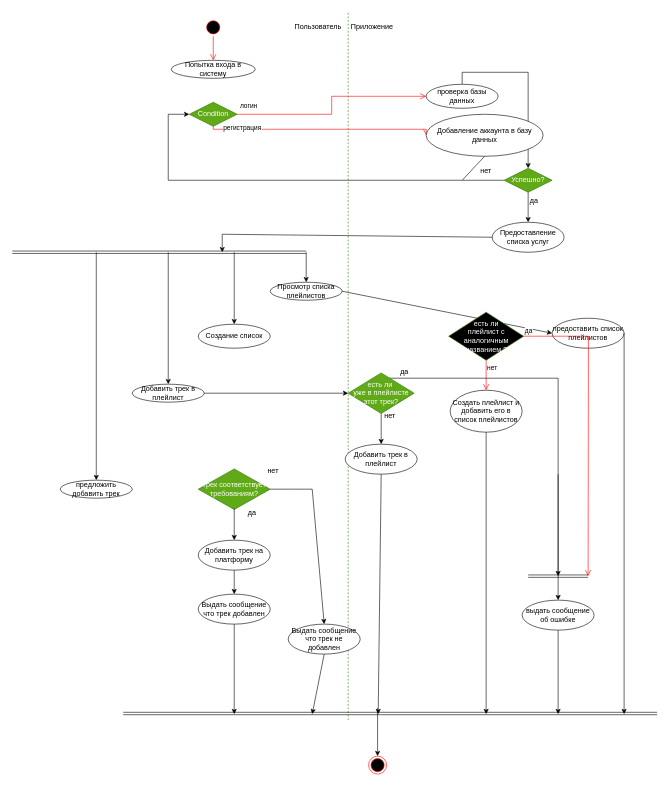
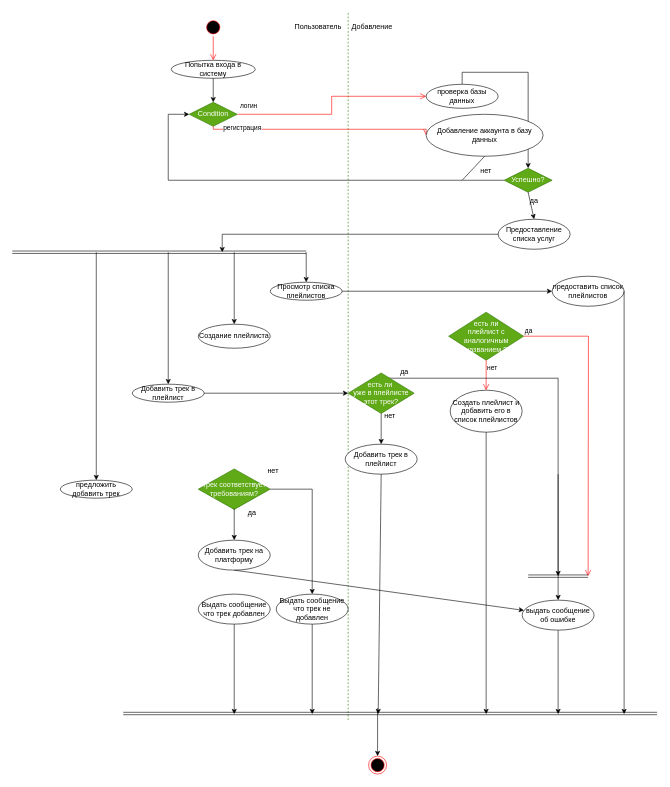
(372, 27) -> (372, 27)
none -> (213, 96)
(528, 237) -> (534, 234)
(588, 333) -> (588, 291)
(234, 336) -> (234, 336)
(486, 336) -> (486, 336)
(234, 588) -> (382, 591)
(324, 639) -> (312, 609)
